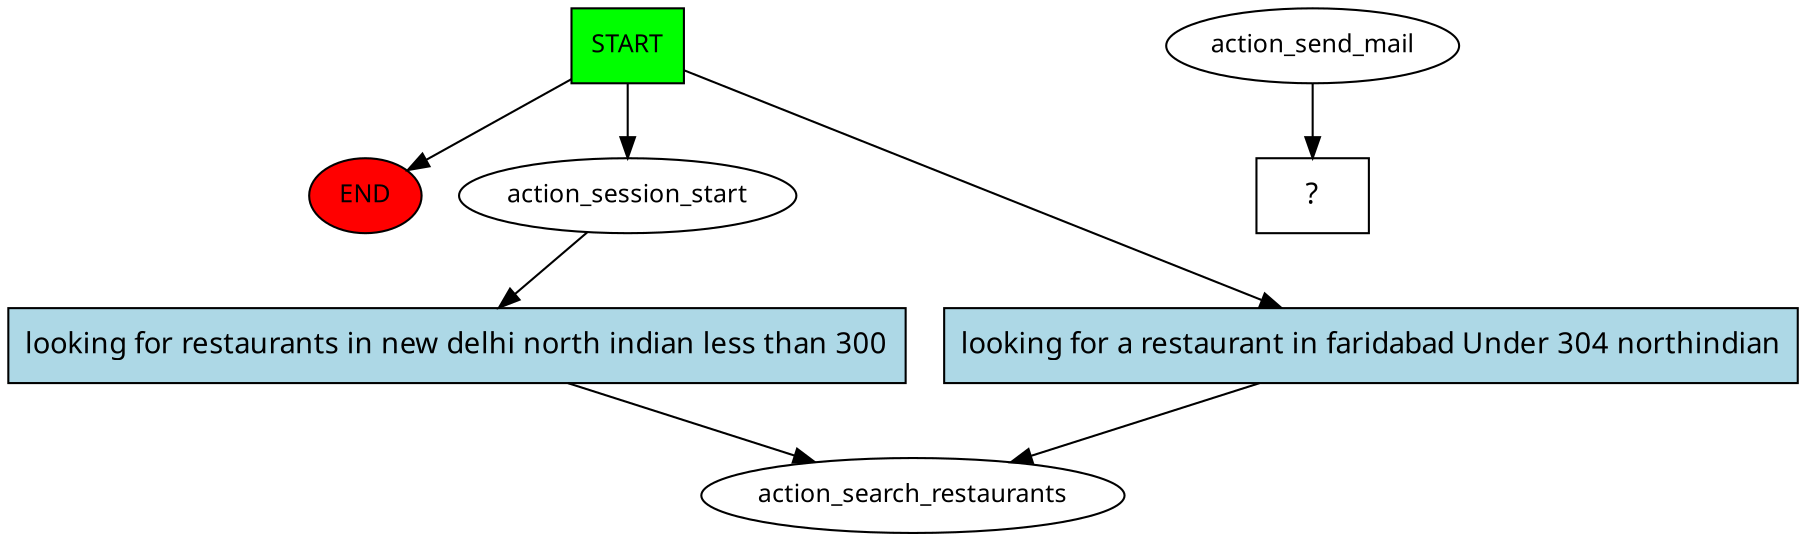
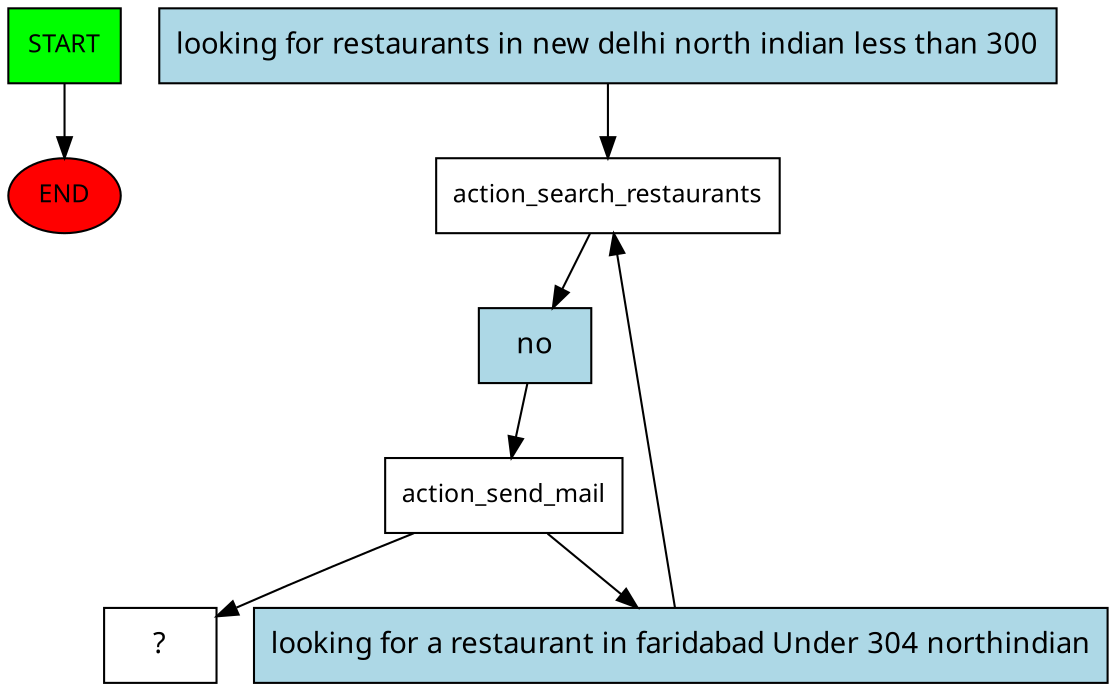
(1313, 46) -> (504, 496)
(973, 185) -> (585, 564)
(628, 196) -> none
none -> (535, 346)
(913, 496) -> (608, 196)
